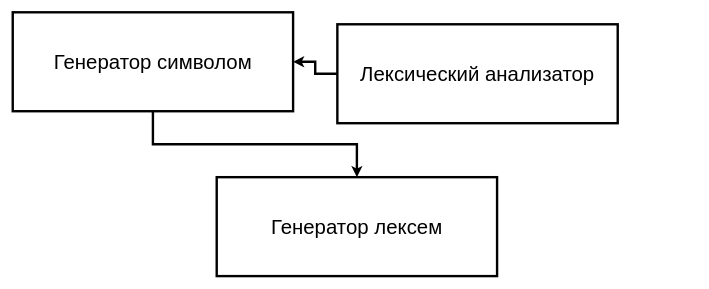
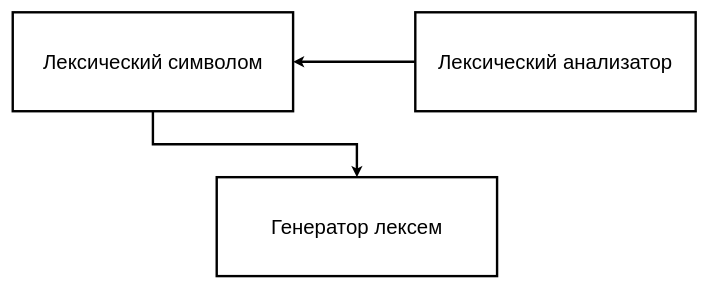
(153, 62) -> (153, 62)
(477, 74) -> (555, 62)
